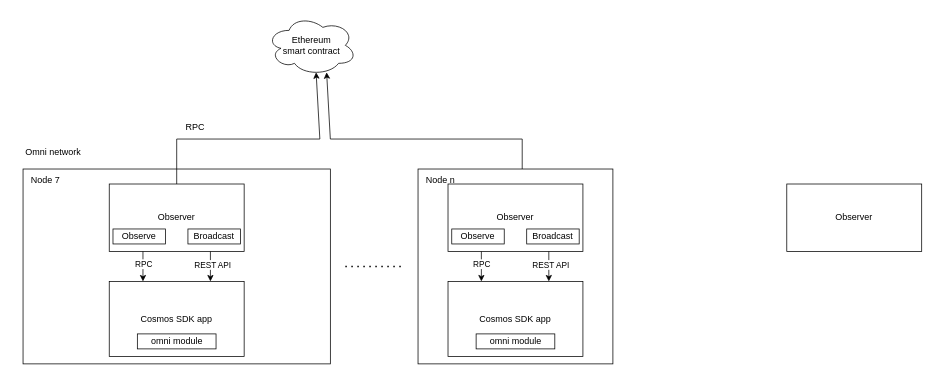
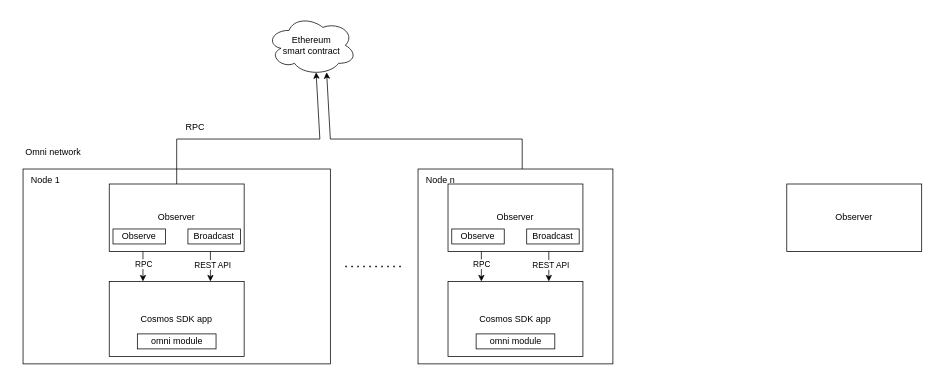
(45, 180) -> (45, 180)
